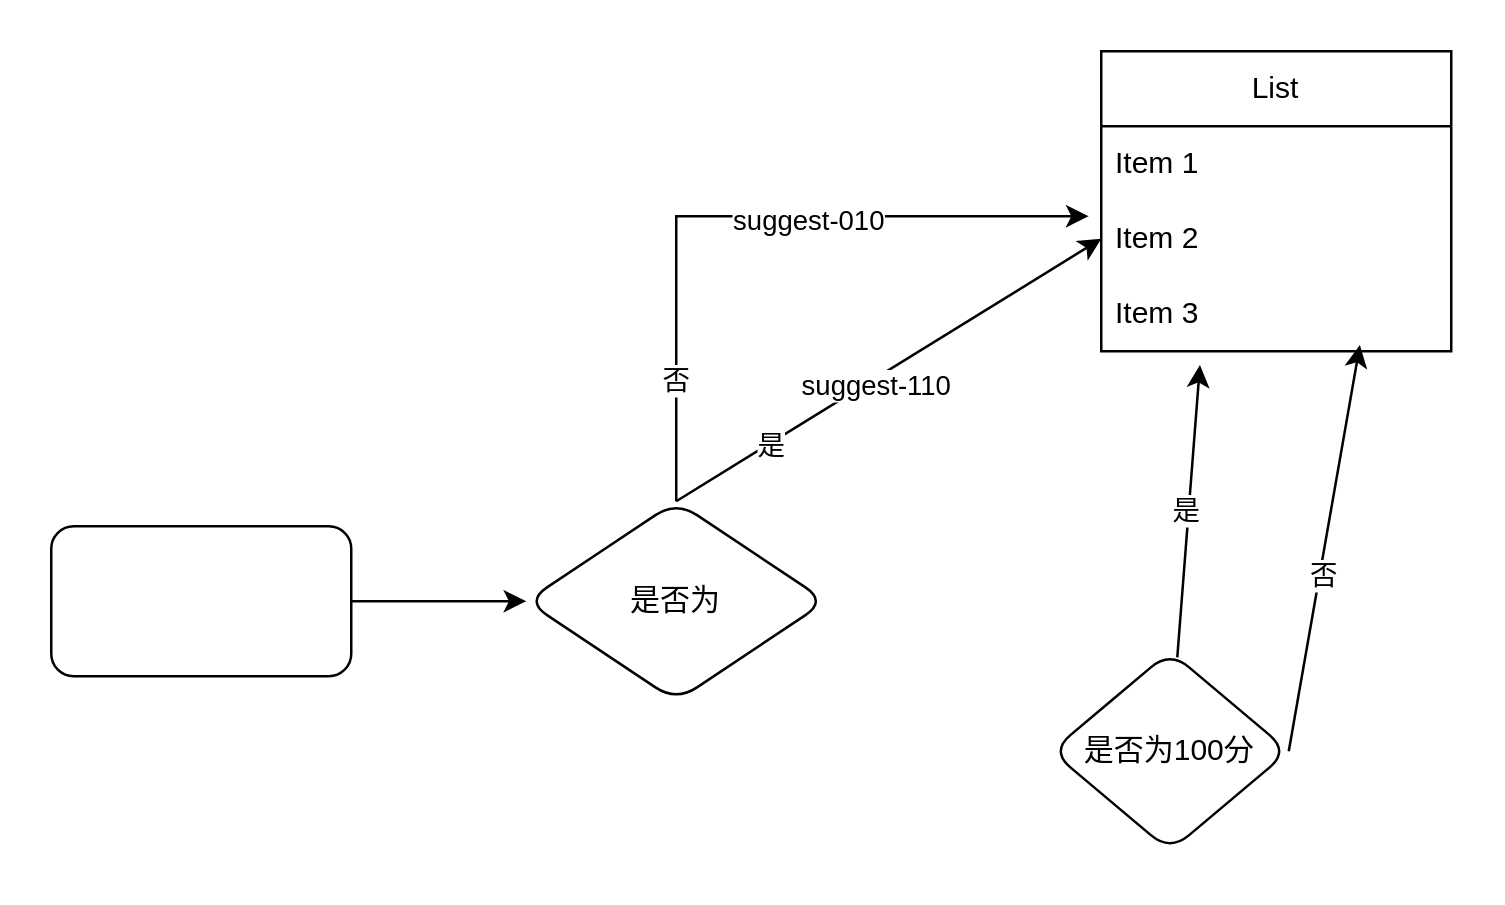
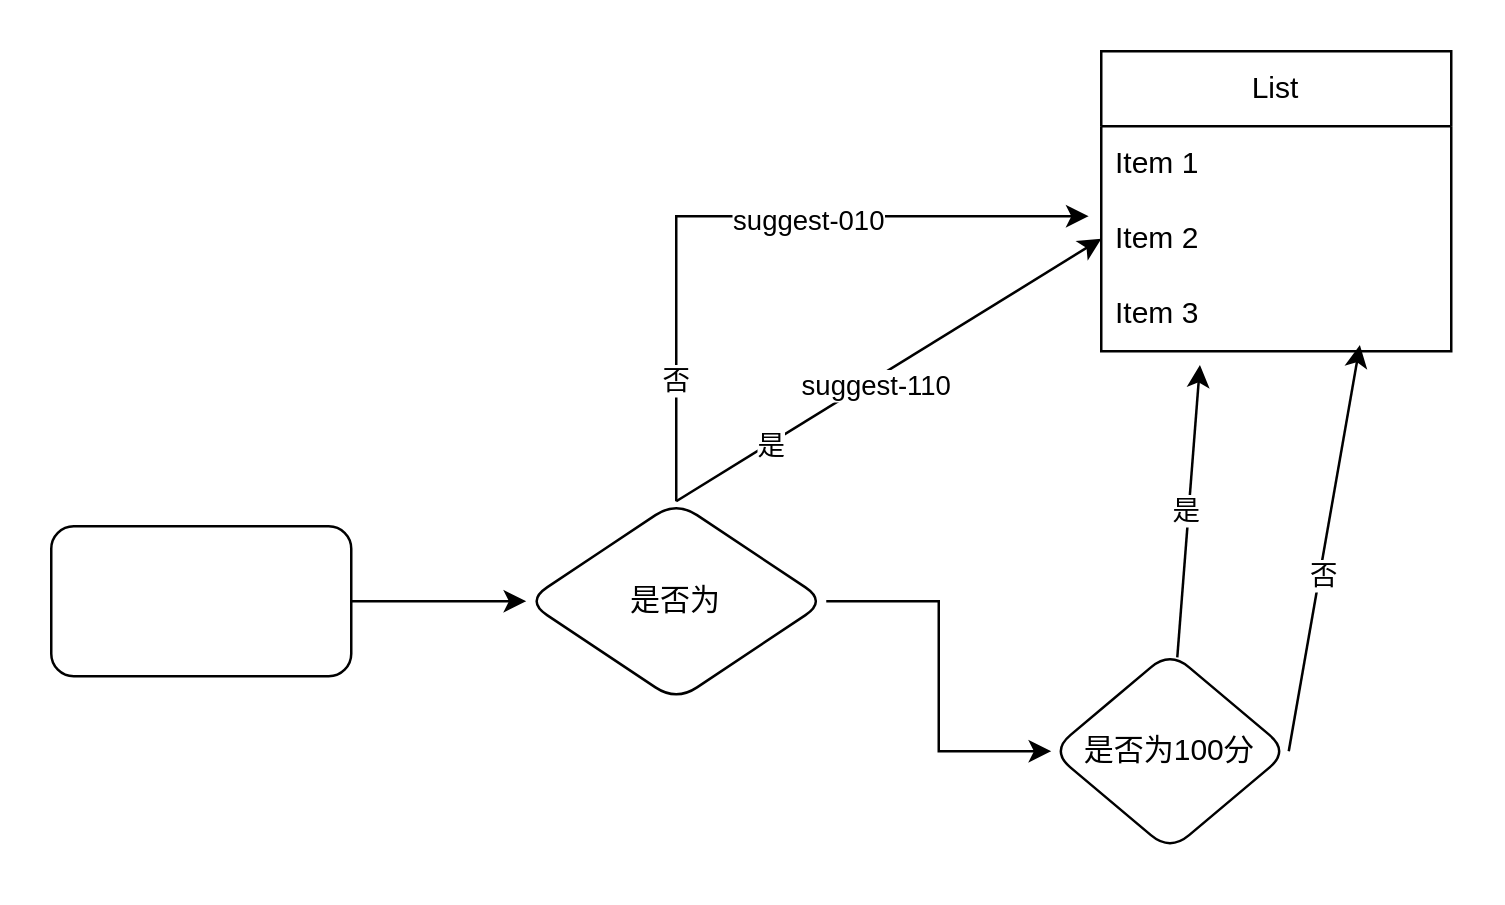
none -> (939, 668)
